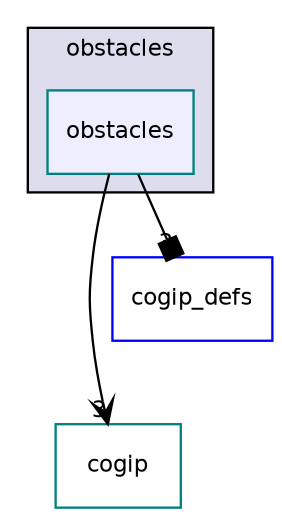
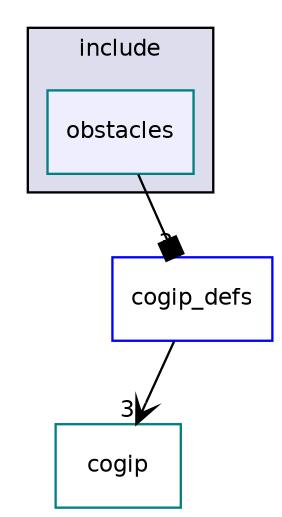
(121, 50) -> (121, 50)
(90, 287) -> (160, 372)
